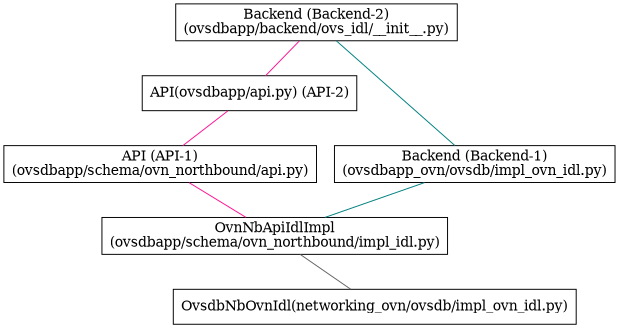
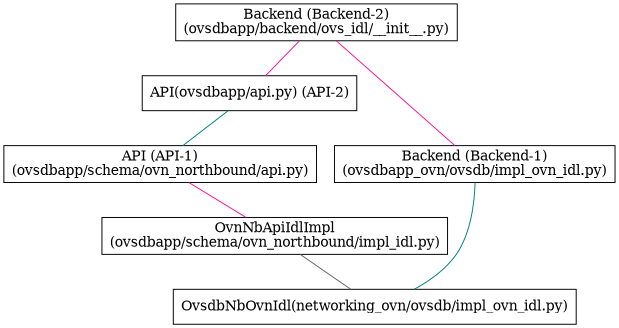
(396, 93) -> (396, 93)
(205, 128) -> (205, 128)
(375, 200) -> (461, 246)
